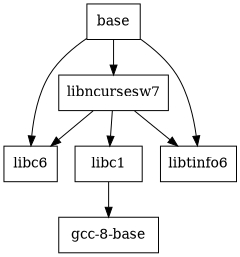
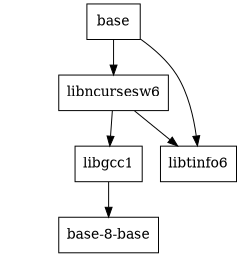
(114, 93) -> (114, 93)
(31, 164) -> none
(109, 164) -> (109, 164)
(109, 235) -> (109, 235)
